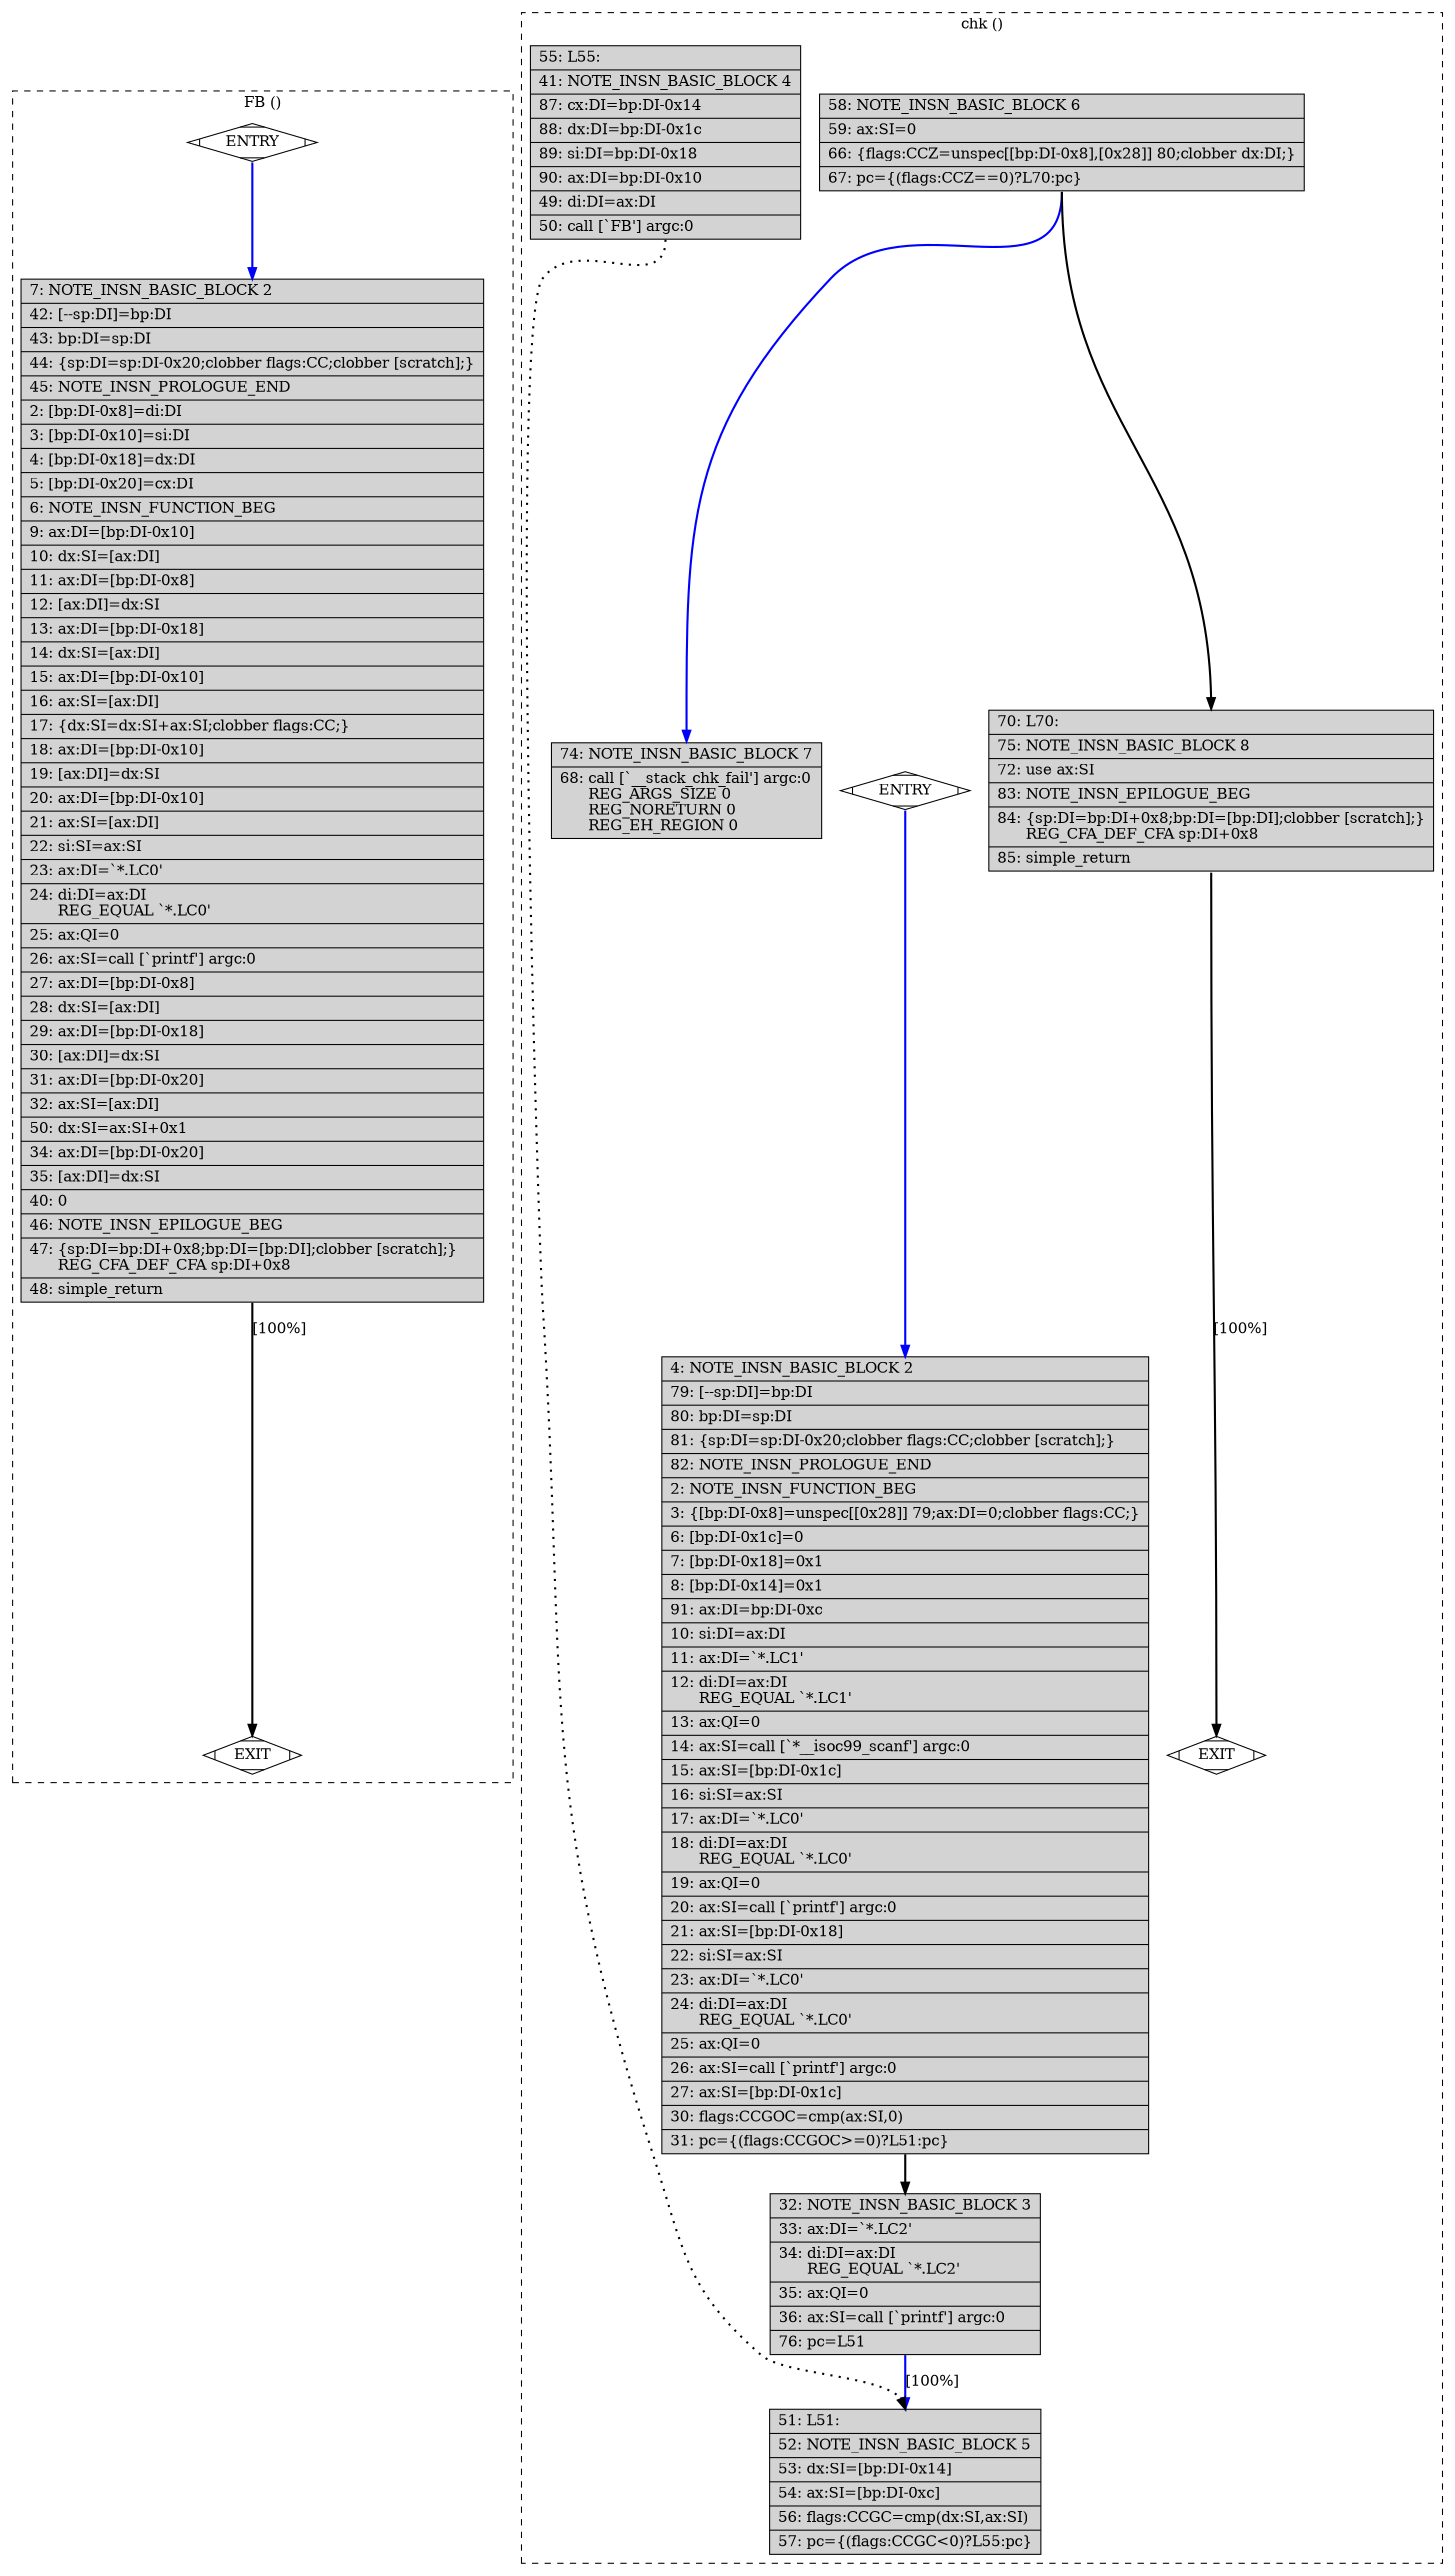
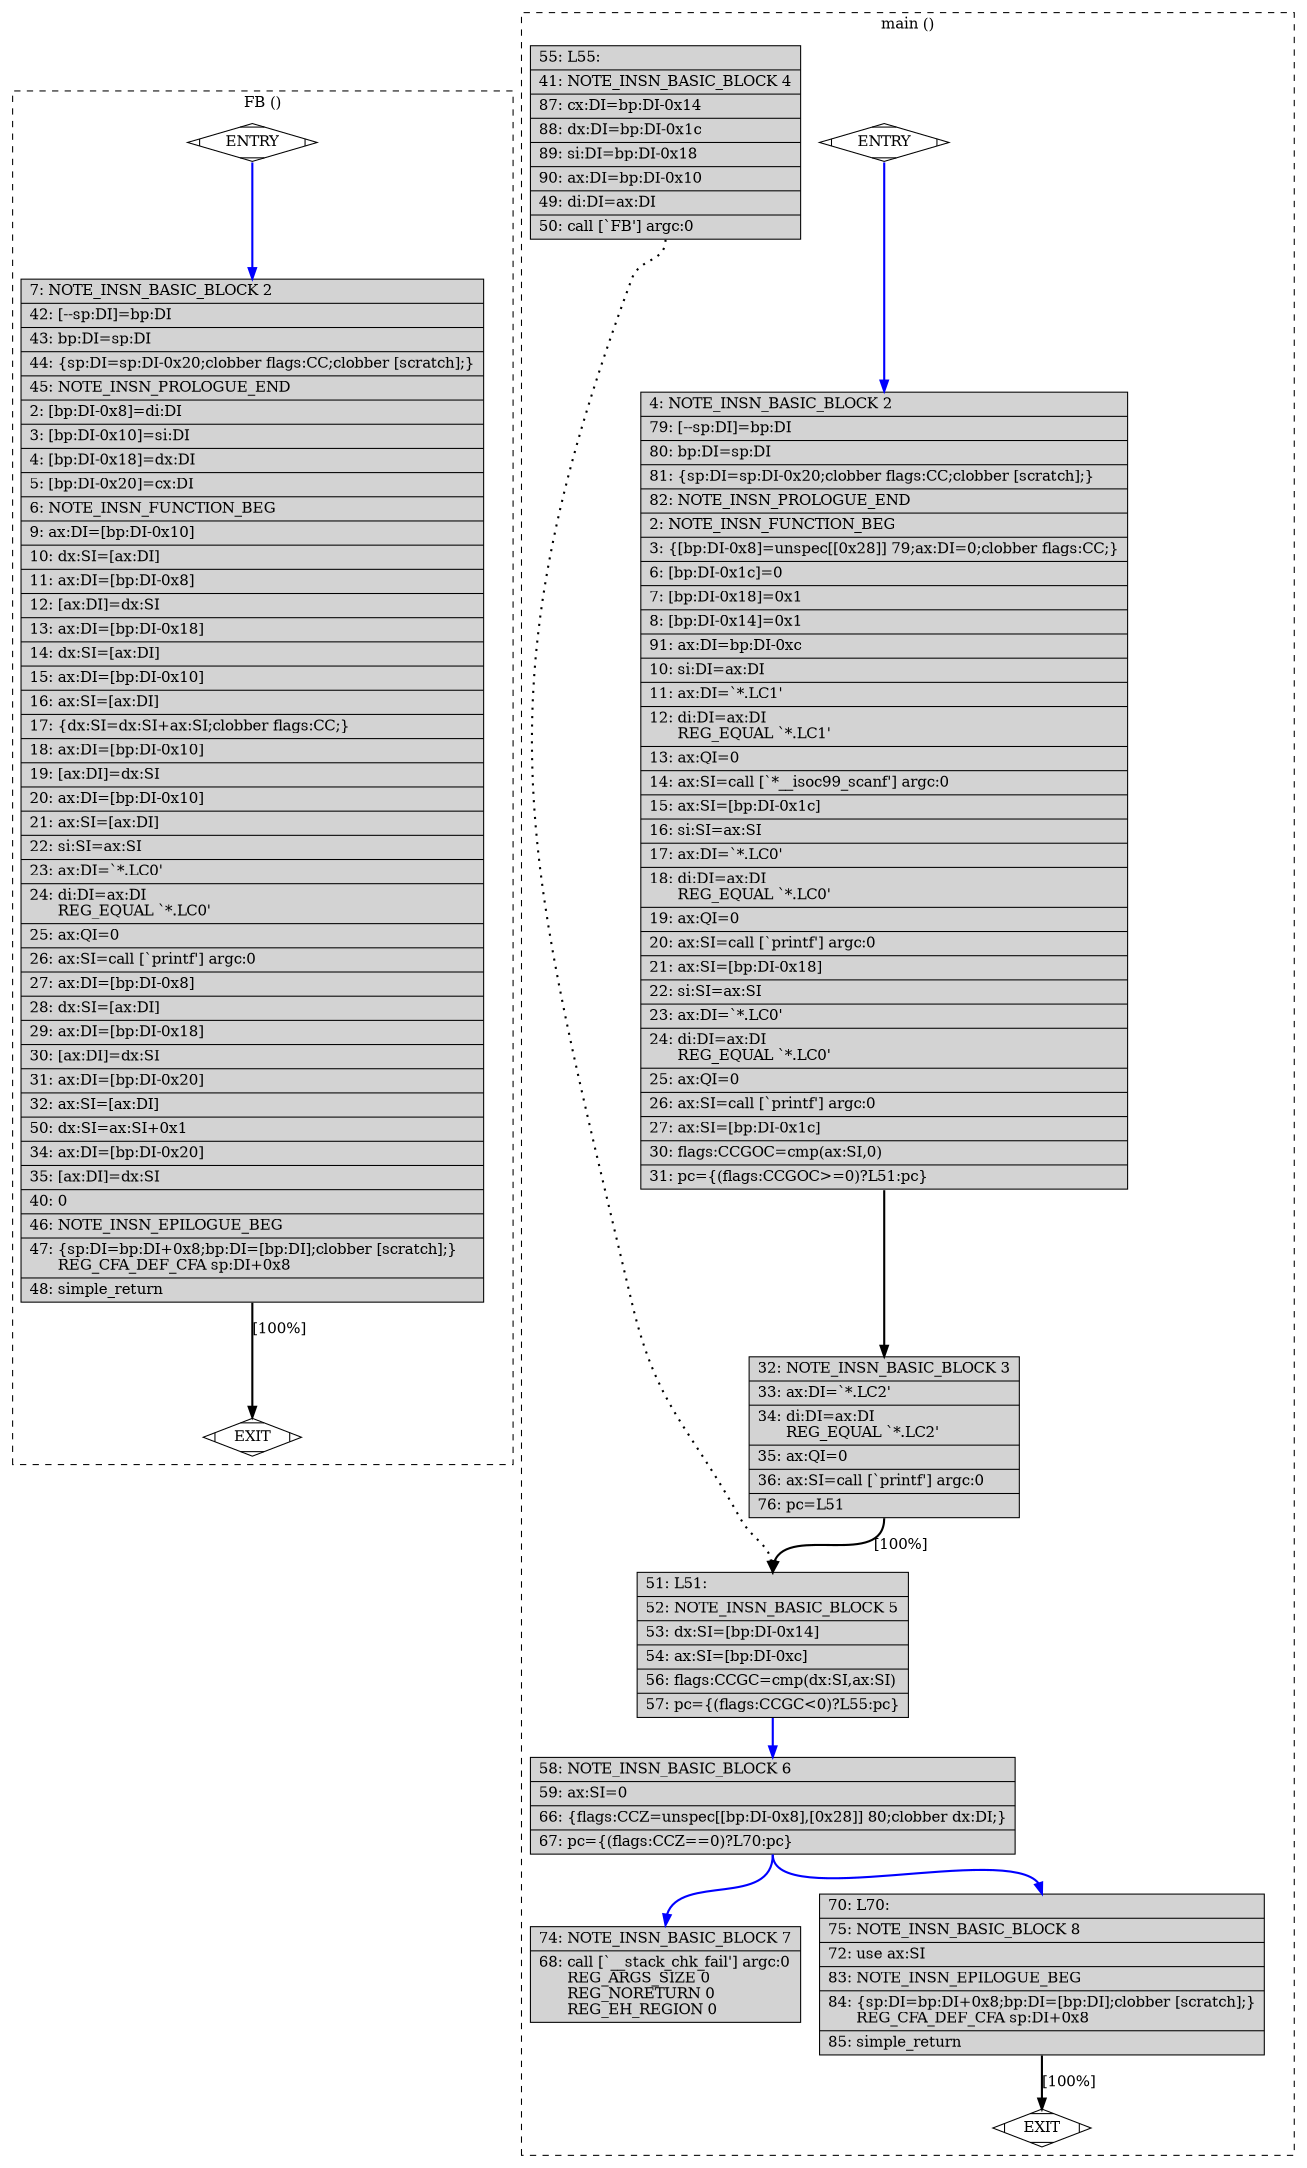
(982, 25) -> (908, 25)
(1134, 446) -> (902, 1875)
none -> (773, 1732)
(905, 2376) -> (834, 1545)
